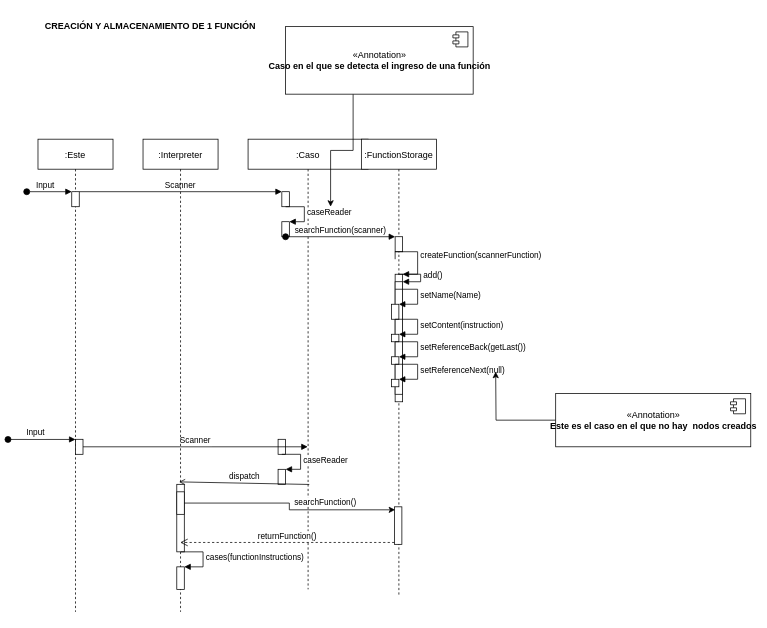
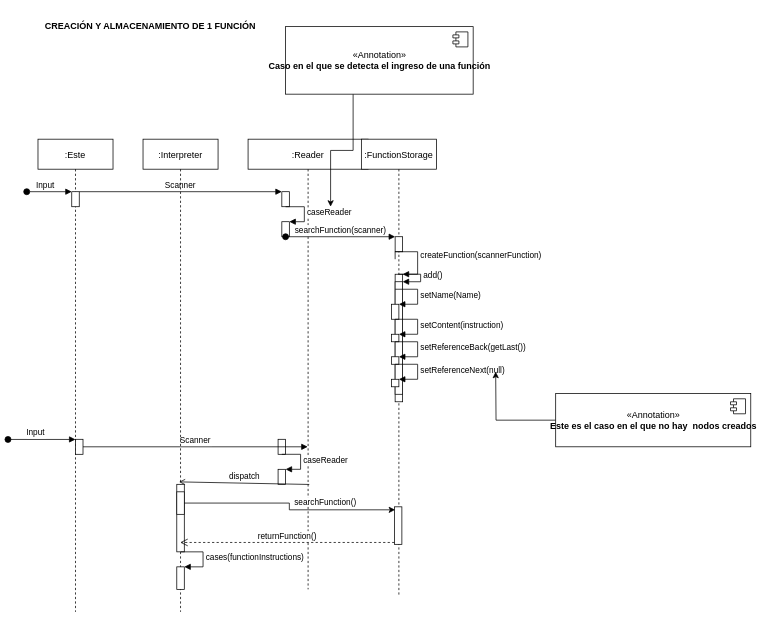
(308, 155) -> (308, 155)
